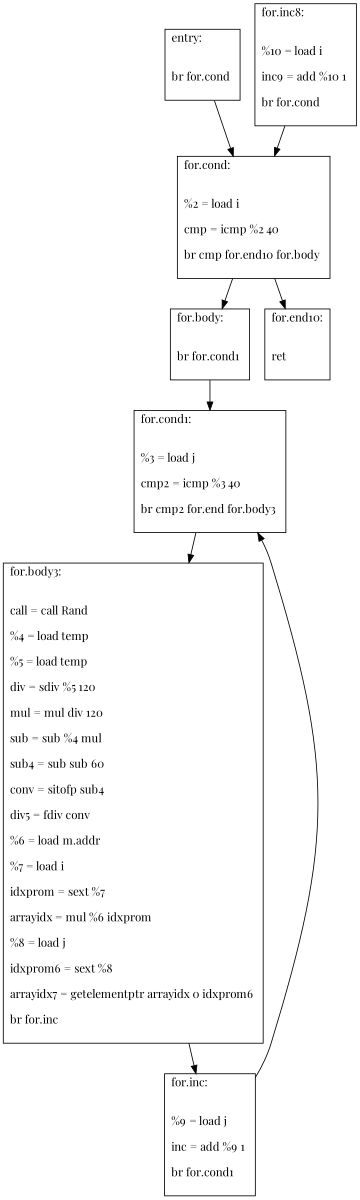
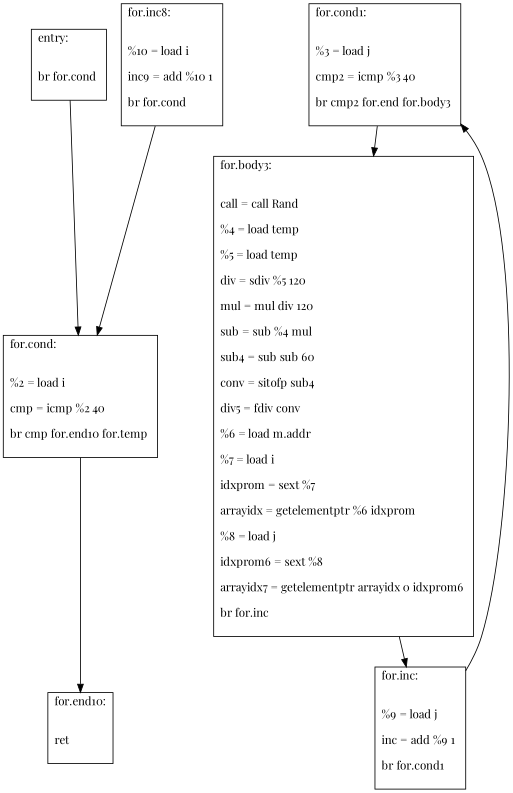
(254, 255) -> (80, 434)
(210, 344) -> none
(82, 918) -> (320, 511)
